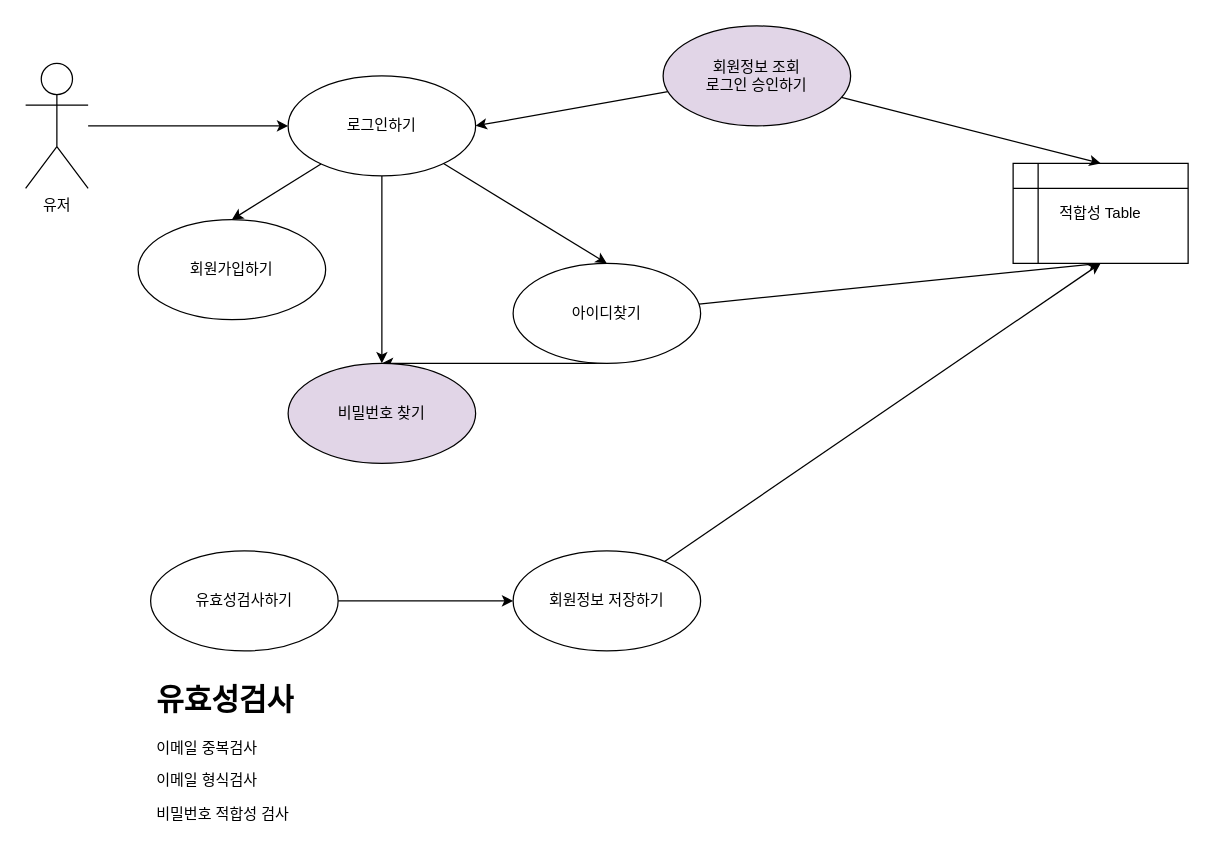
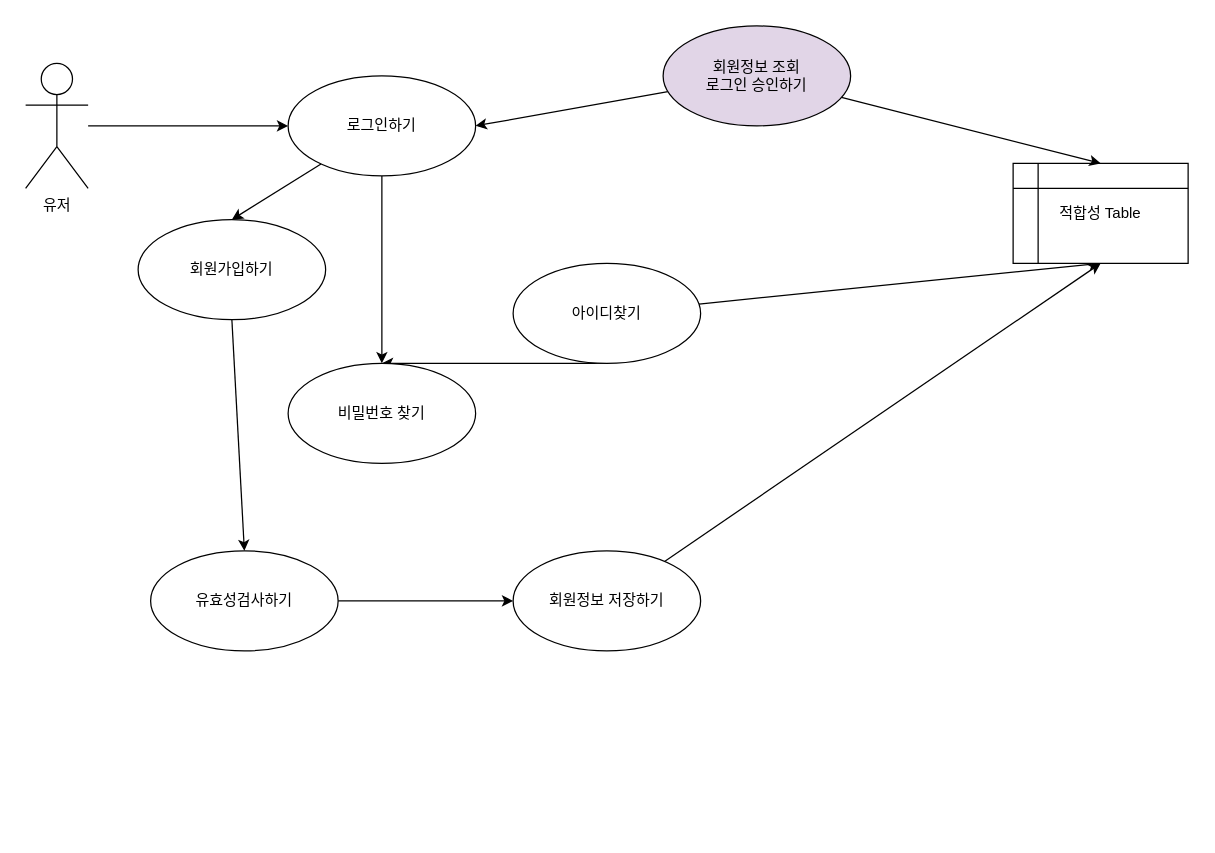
(521, 211) -> none
(382, 413) -> (382, 413)
none -> (238, 431)
(269, 751) -> none
